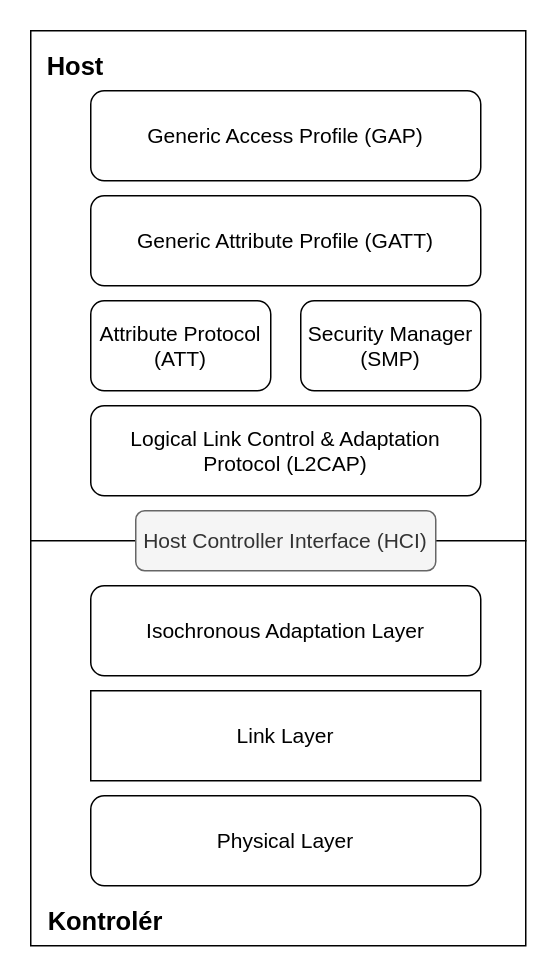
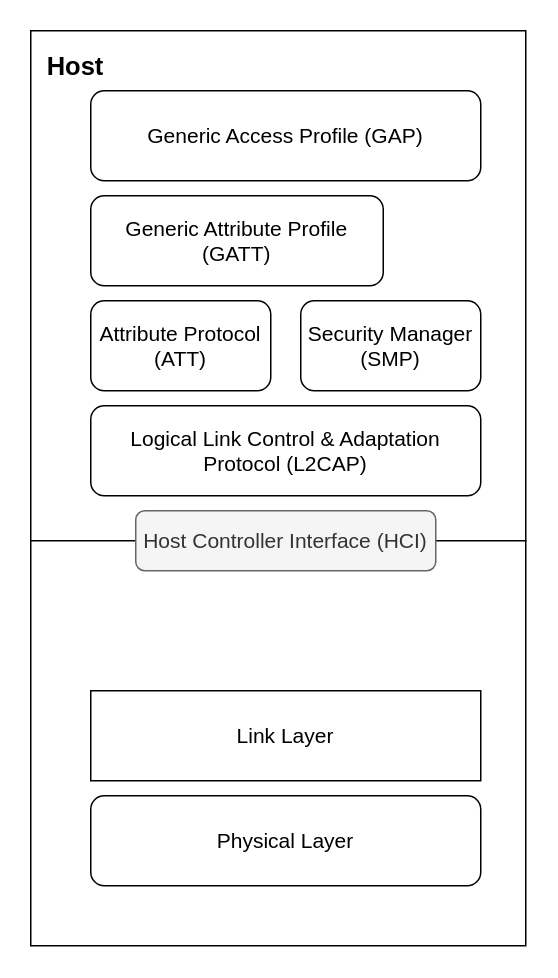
(286, 241) -> (237, 241)
(286, 631) -> none
(106, 923) -> none
